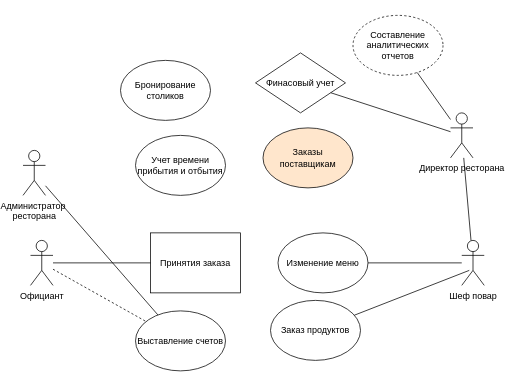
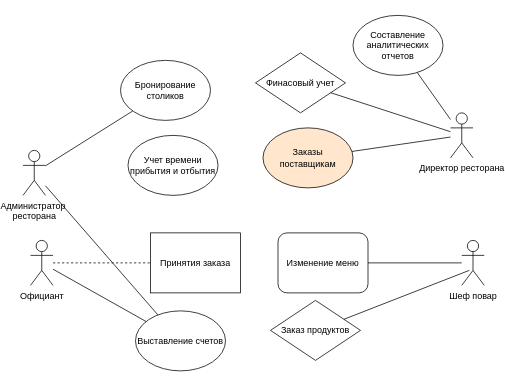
(398, 45) -> (398, 45)
none -> (89, 138)
(180, 165) -> (173, 165)
(467, 199) -> (402, 144)
(101, 263) -> (101, 263)
(323, 263) -> (323, 263)
(99, 295) -> (99, 295)
(315, 330) -> (315, 330)
